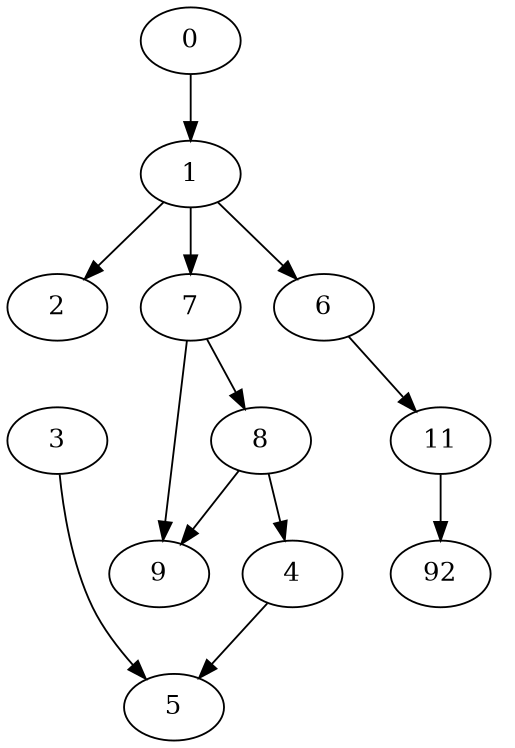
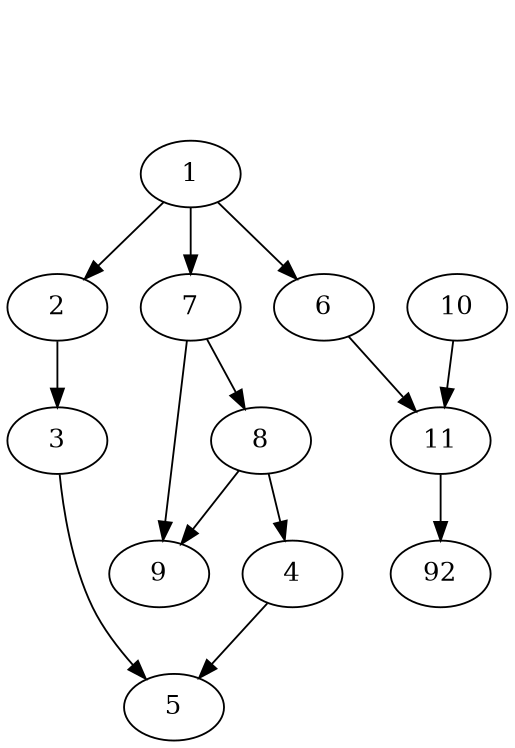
(191, 41) -> none
none -> (457, 307)
none -> (57, 365)
